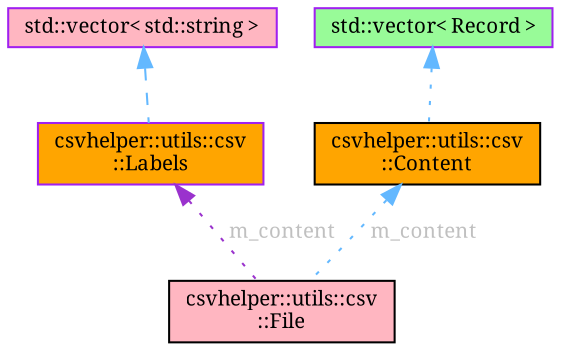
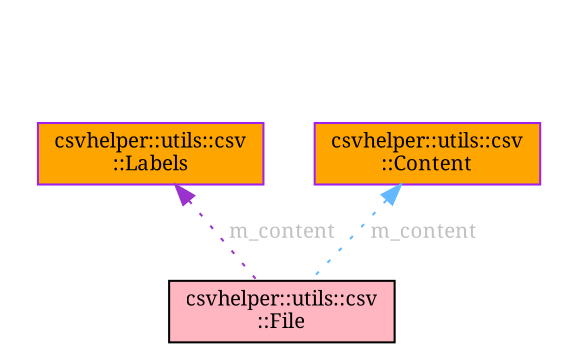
(142, 28) -> none
(434, 28) -> none
(427, 154) -> (427, 154)
